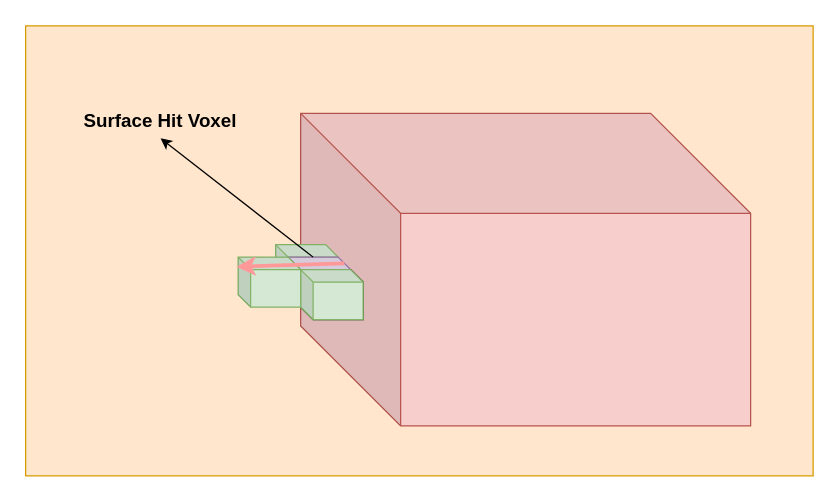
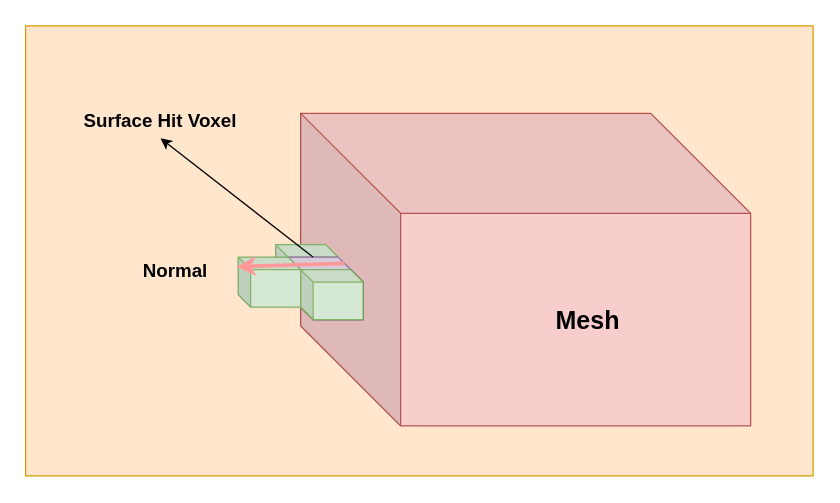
none -> (176, 269)
none -> (588, 319)
